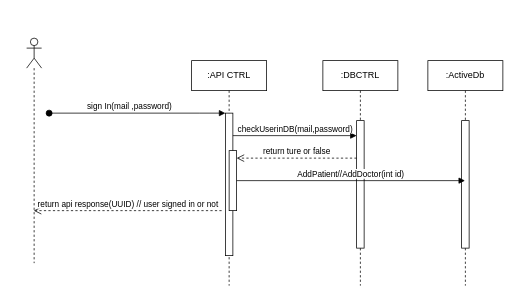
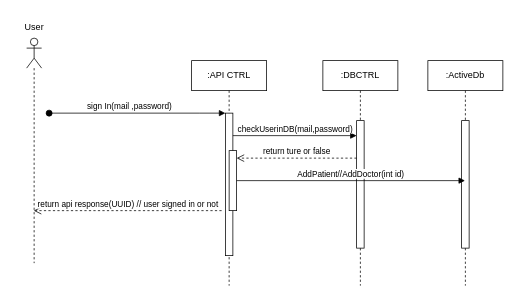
none -> (34, 27)
